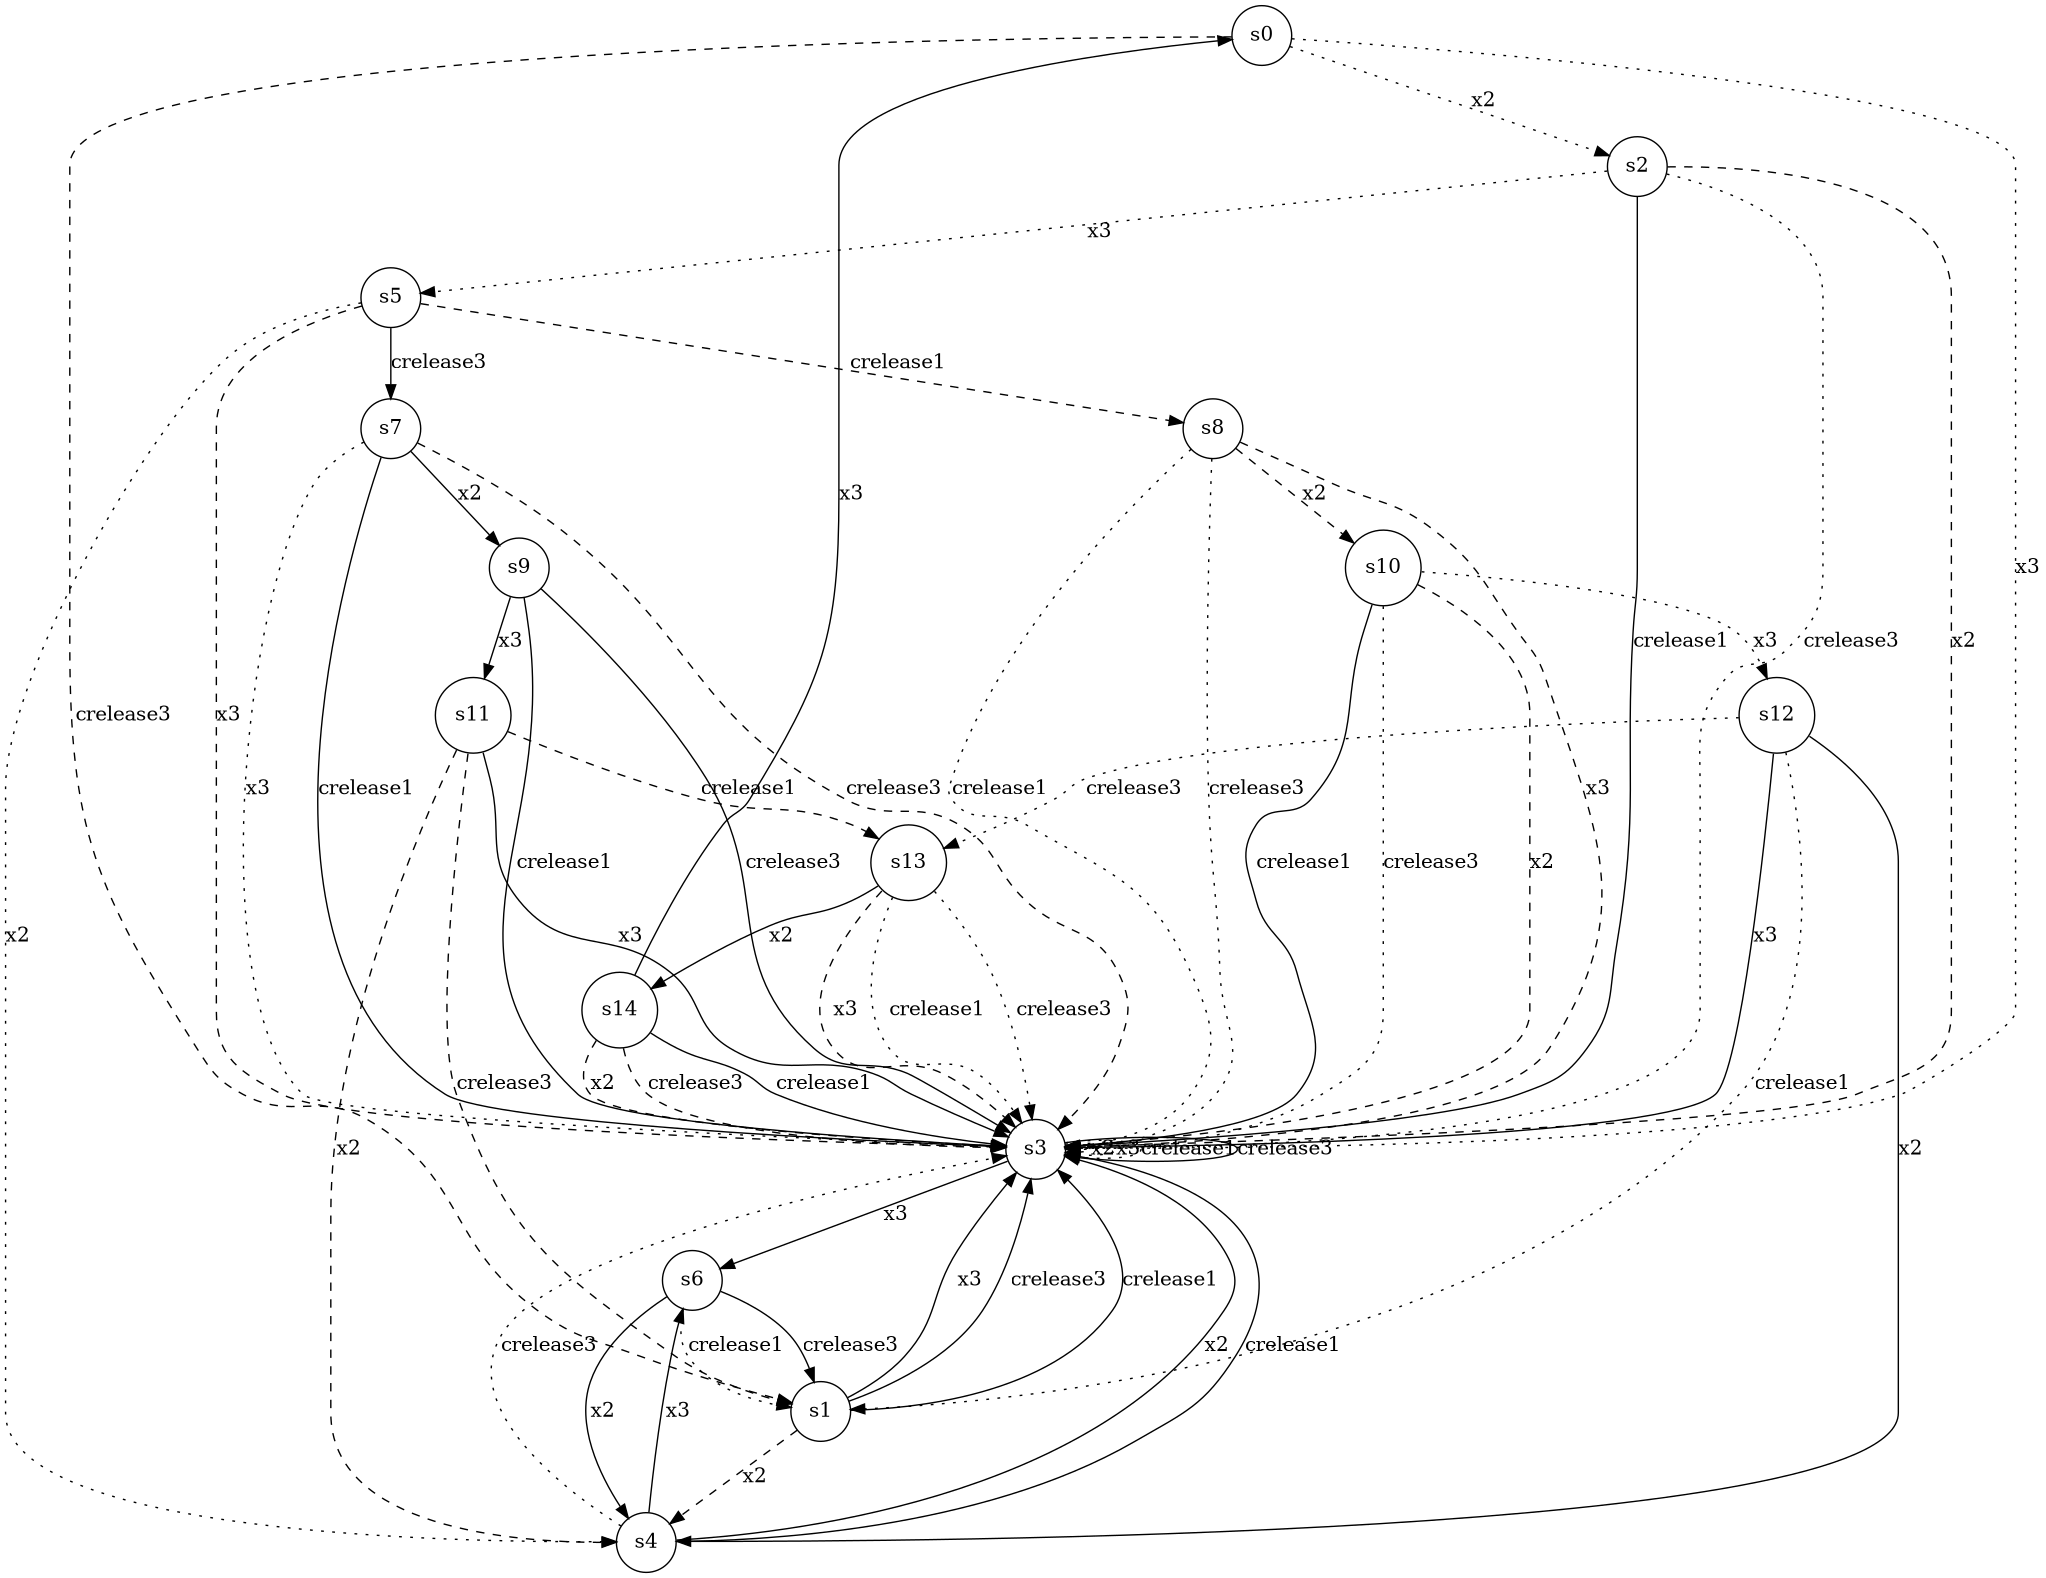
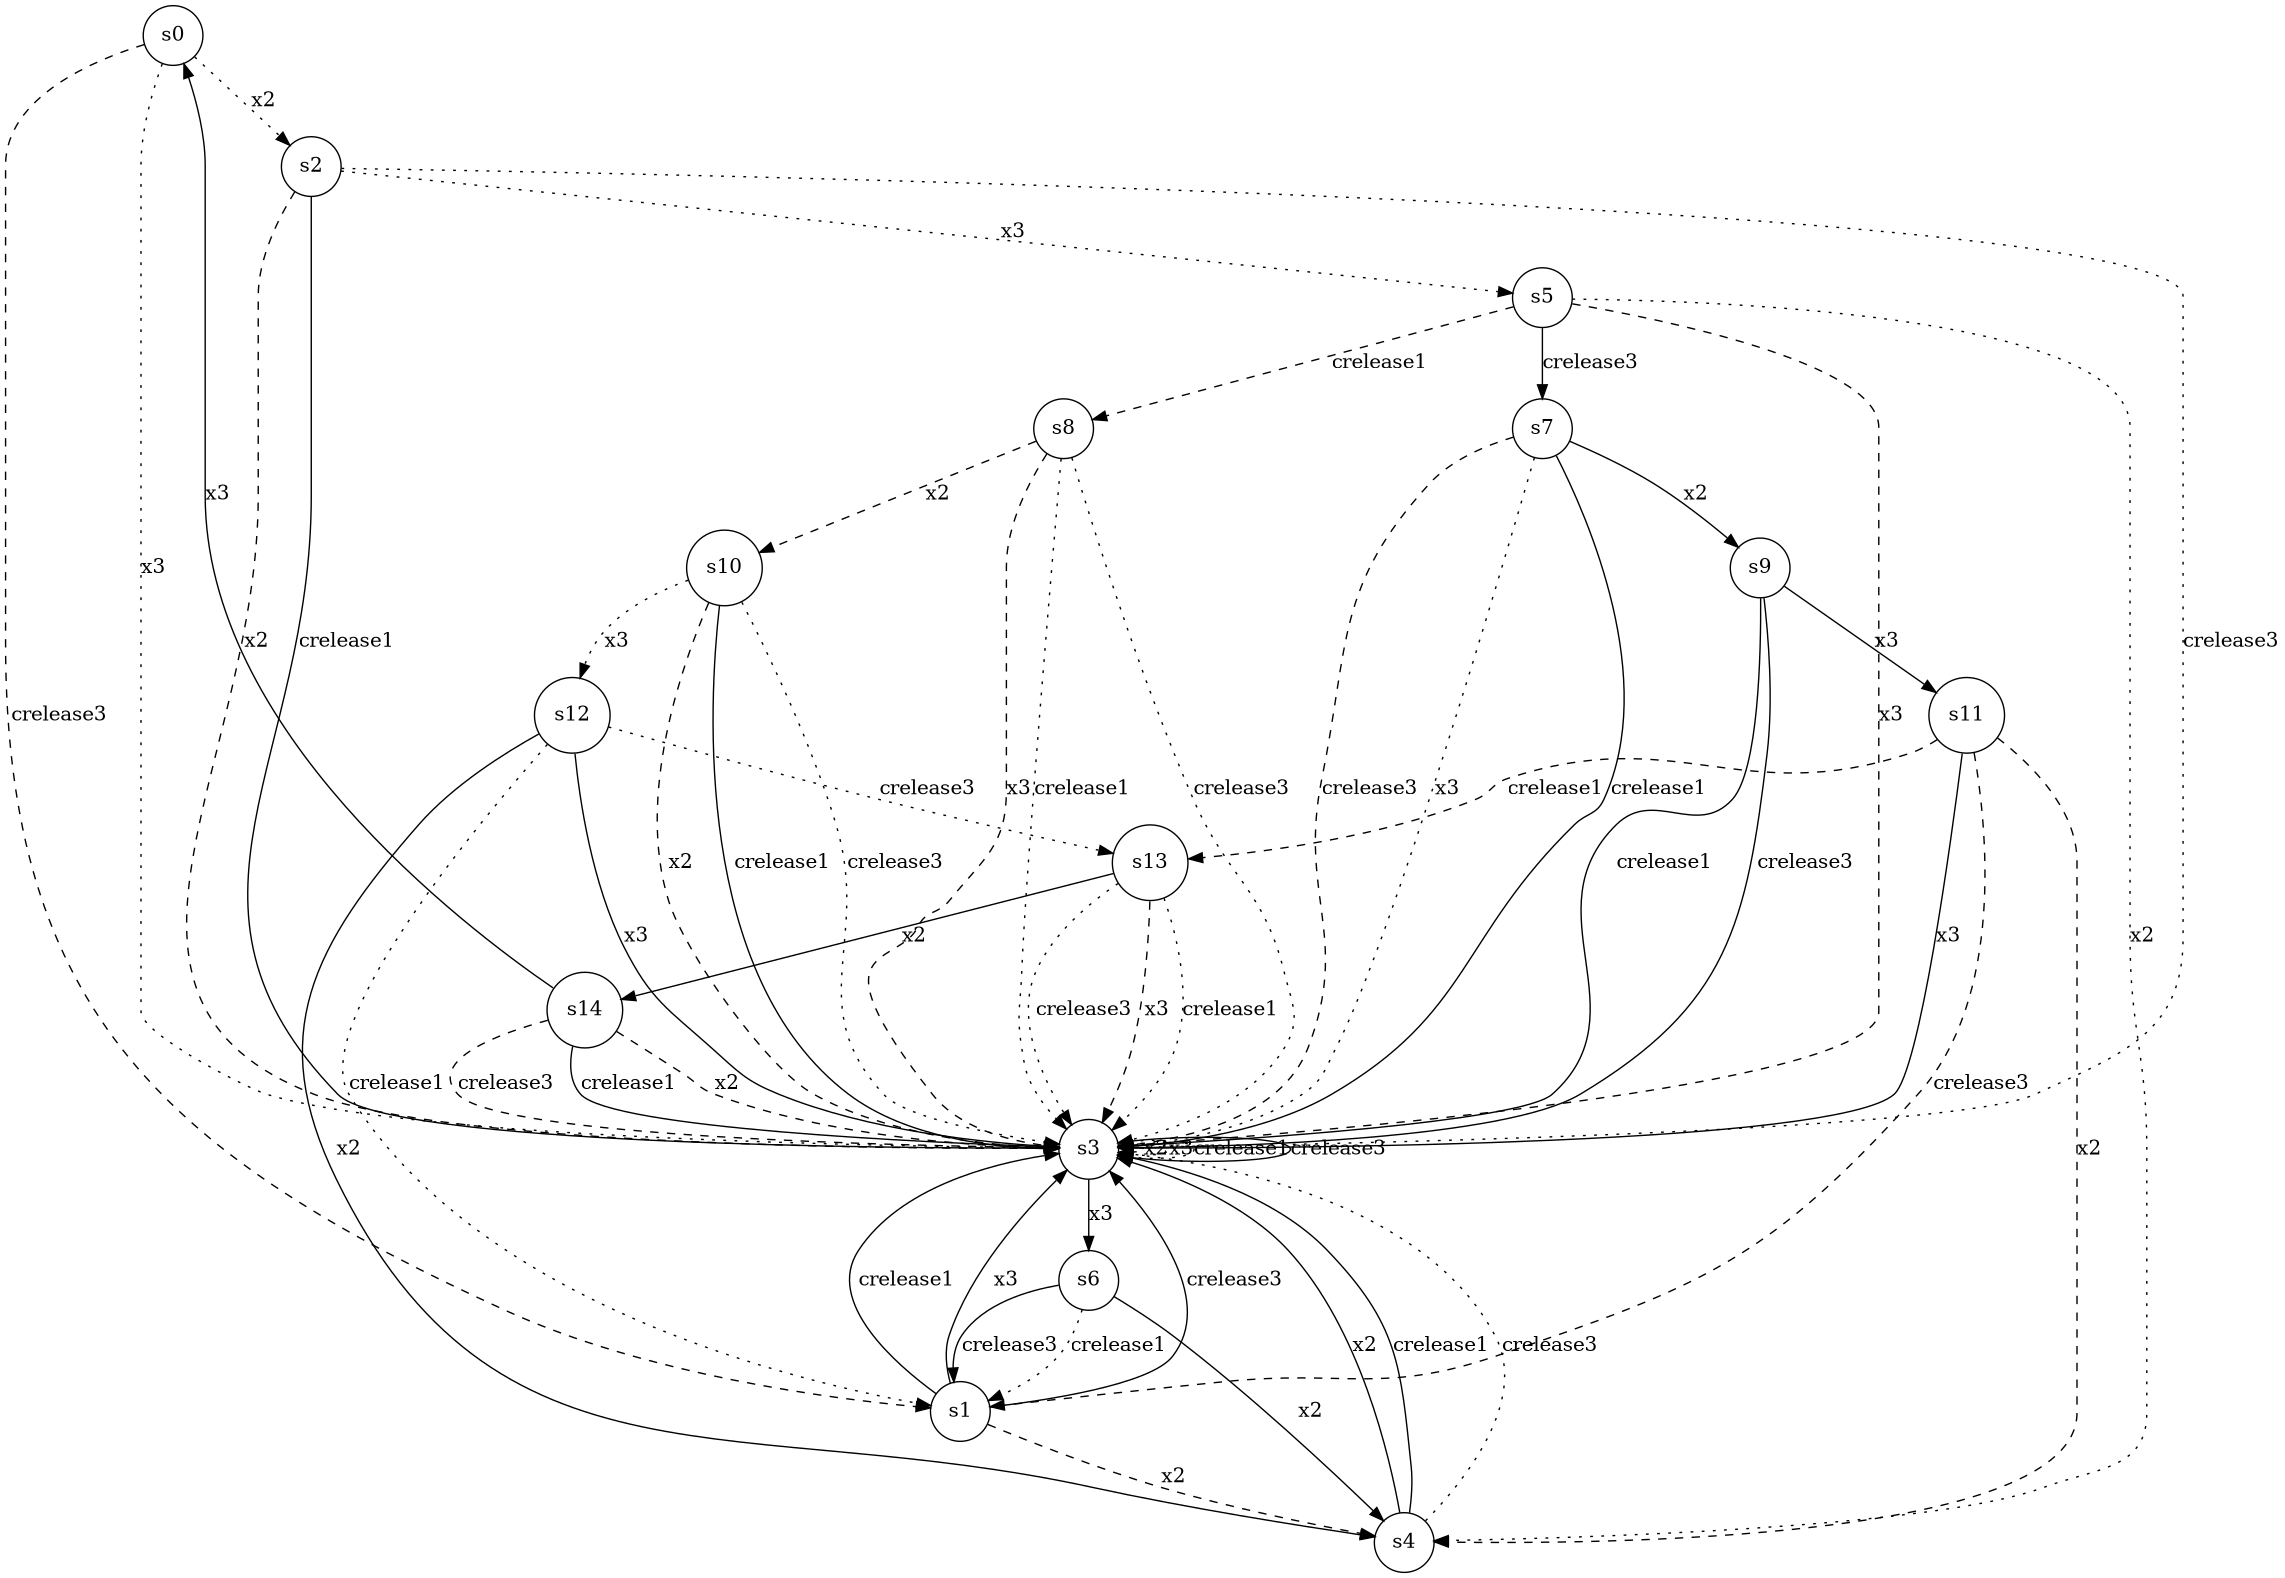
(661, 1417) -> none
